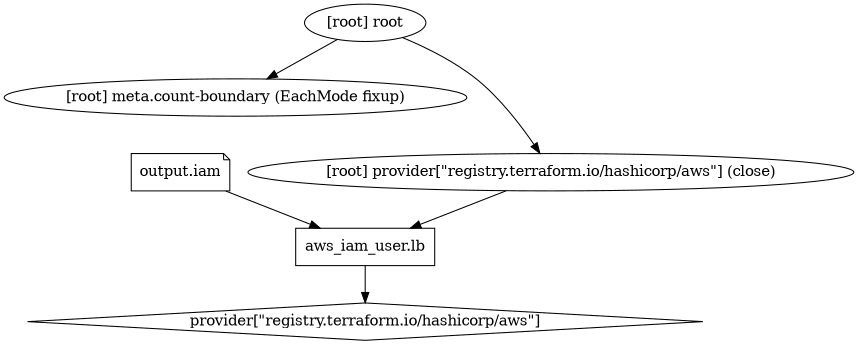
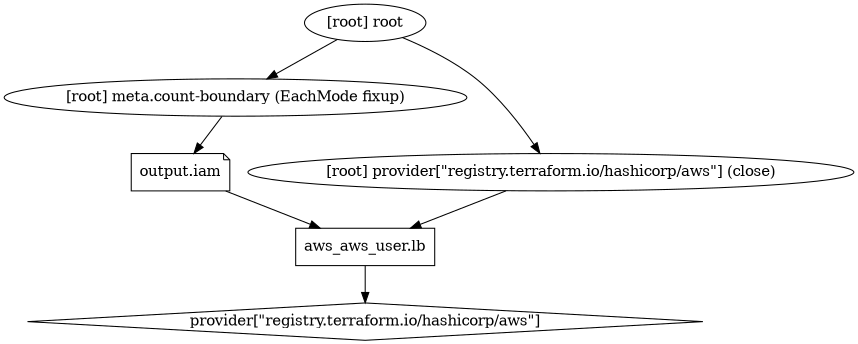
none -> (211, 131)
(365, 247) -> (365, 247)
